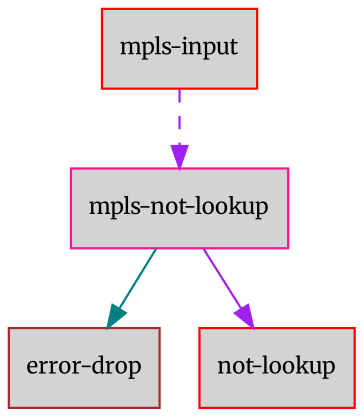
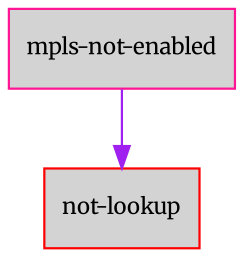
(180, 49) -> none
(180, 208) -> (122, 49)
(84, 368) -> none
